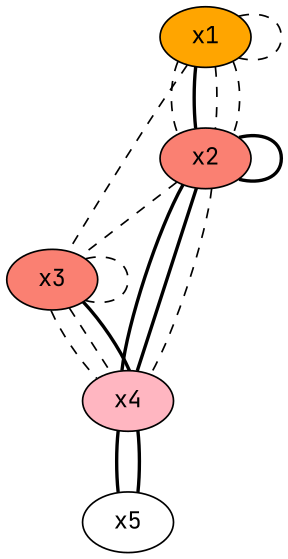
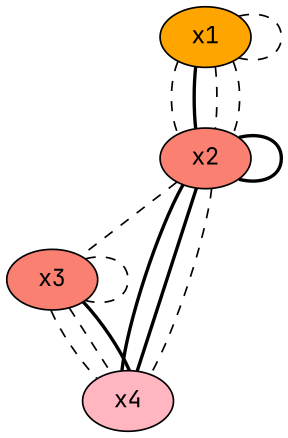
(126, 157) -> none
(128, 522) -> none
